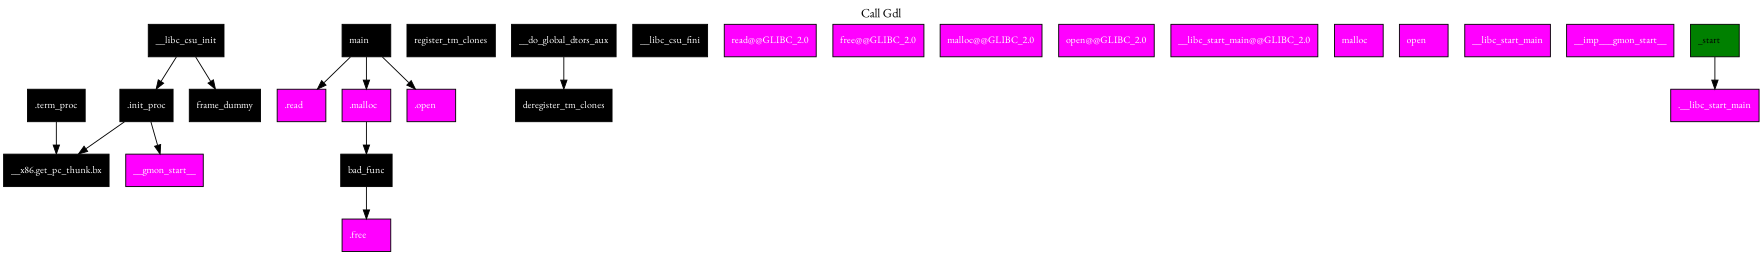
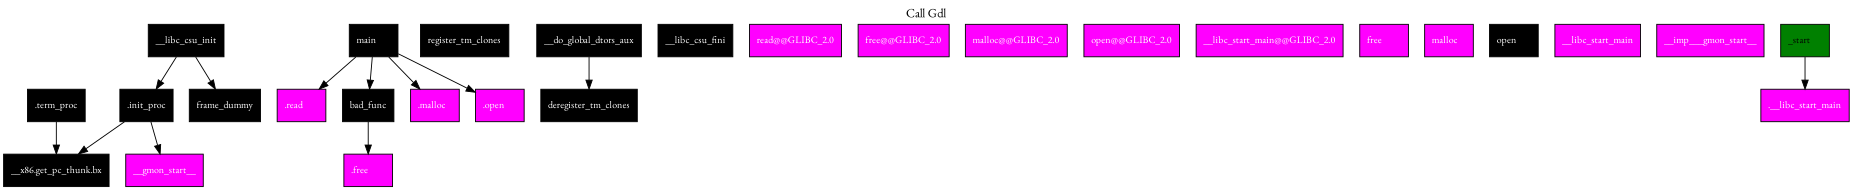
none -> (1384, 41)
(1424, 41) -> (1514, 41)
(366, 133) -> (371, 69)
